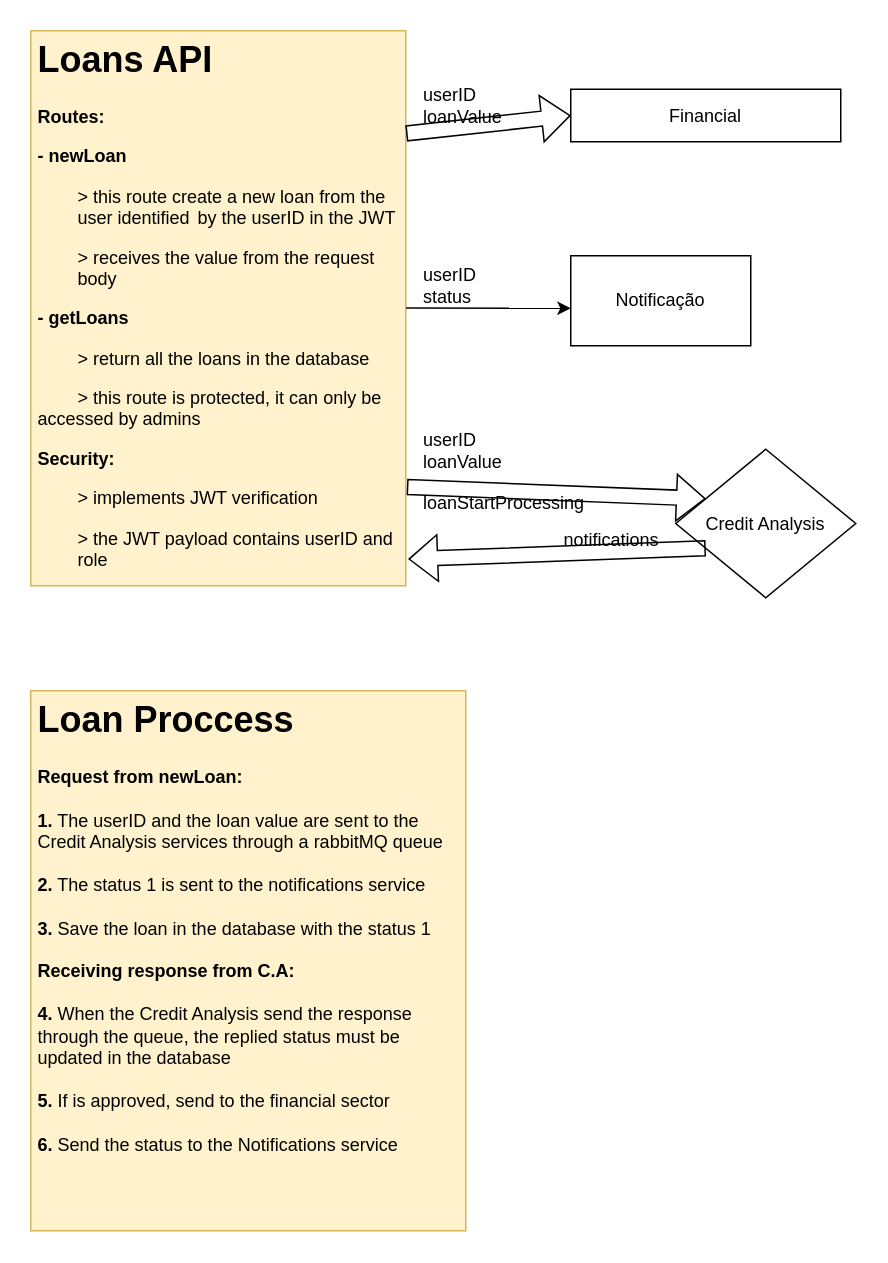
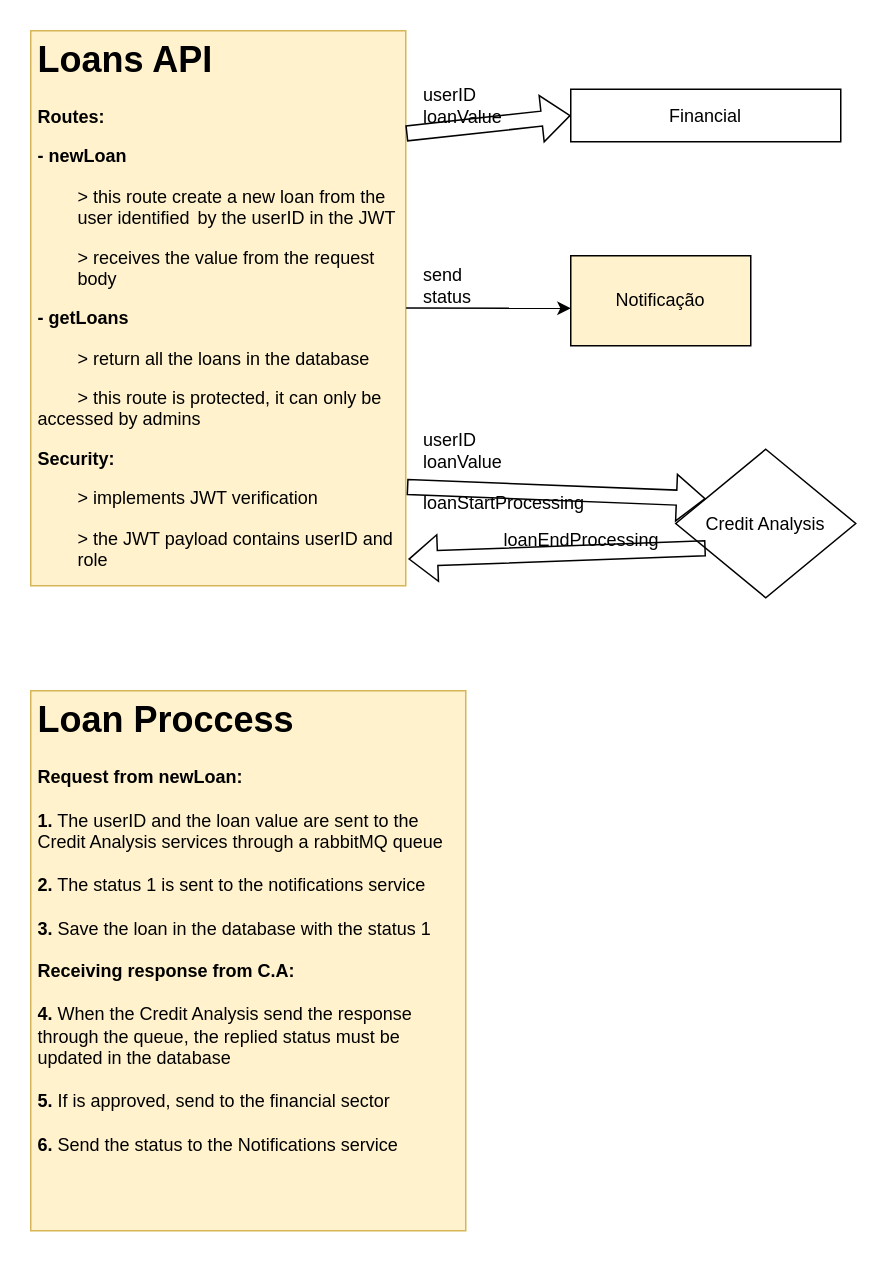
(454, 286) -> (454, 286)
(661, 301) -> (661, 301)
(601, 541) -> (578, 541)
